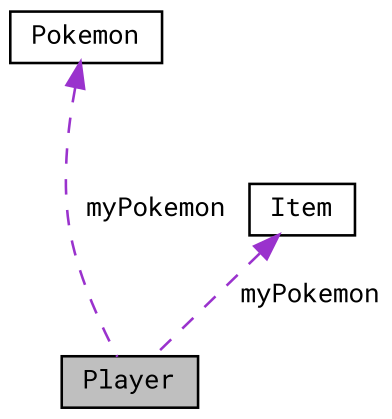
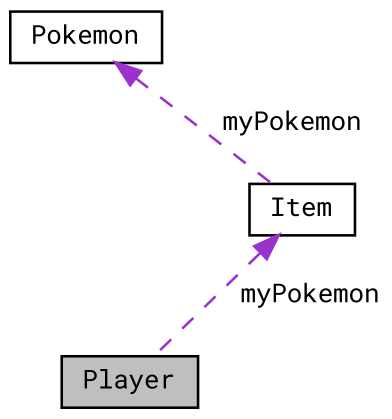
(69, 226) -> (205, 132)
